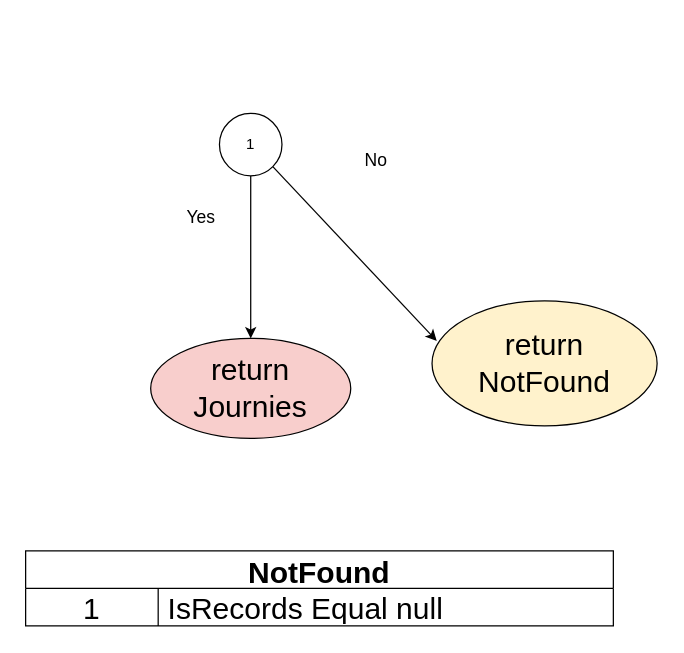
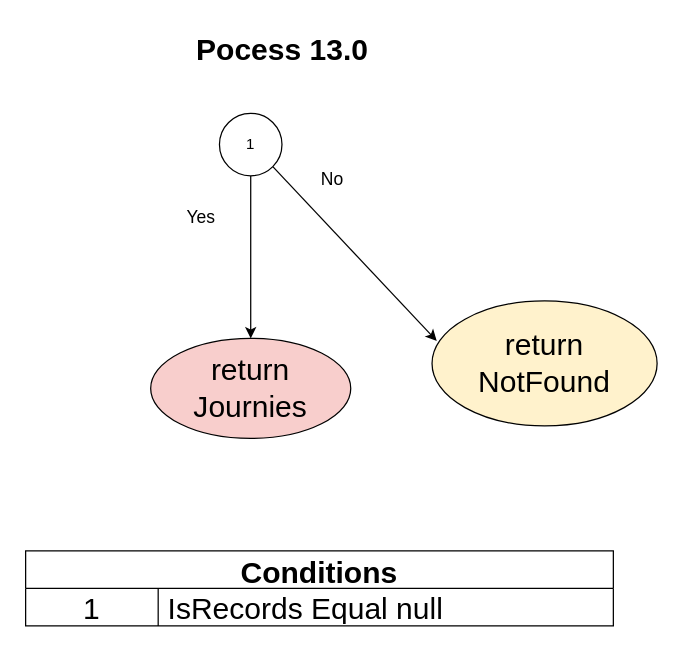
none -> (282, 51)
(376, 157) -> (332, 176)
(319, 573) -> (319, 573)
